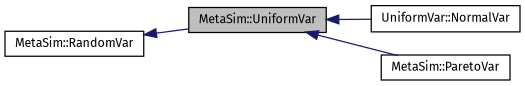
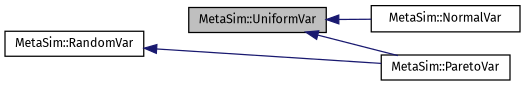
(446, 19) -> (446, 19)
(172, 31) -> (269, 56)
